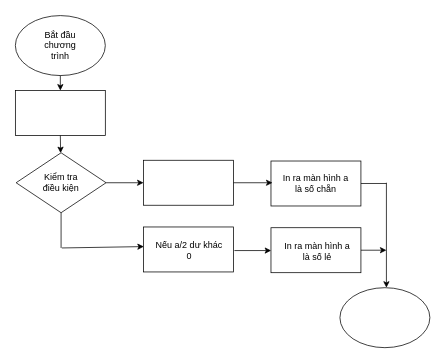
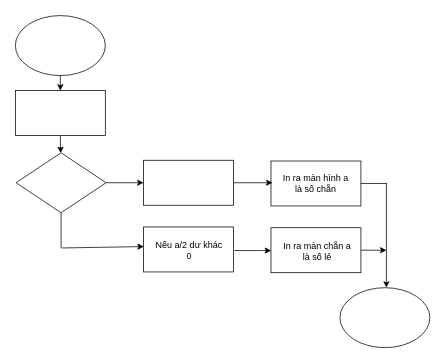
(60, 45) -> none
(61, 183) -> none
(318, 252) -> (318, 252)
